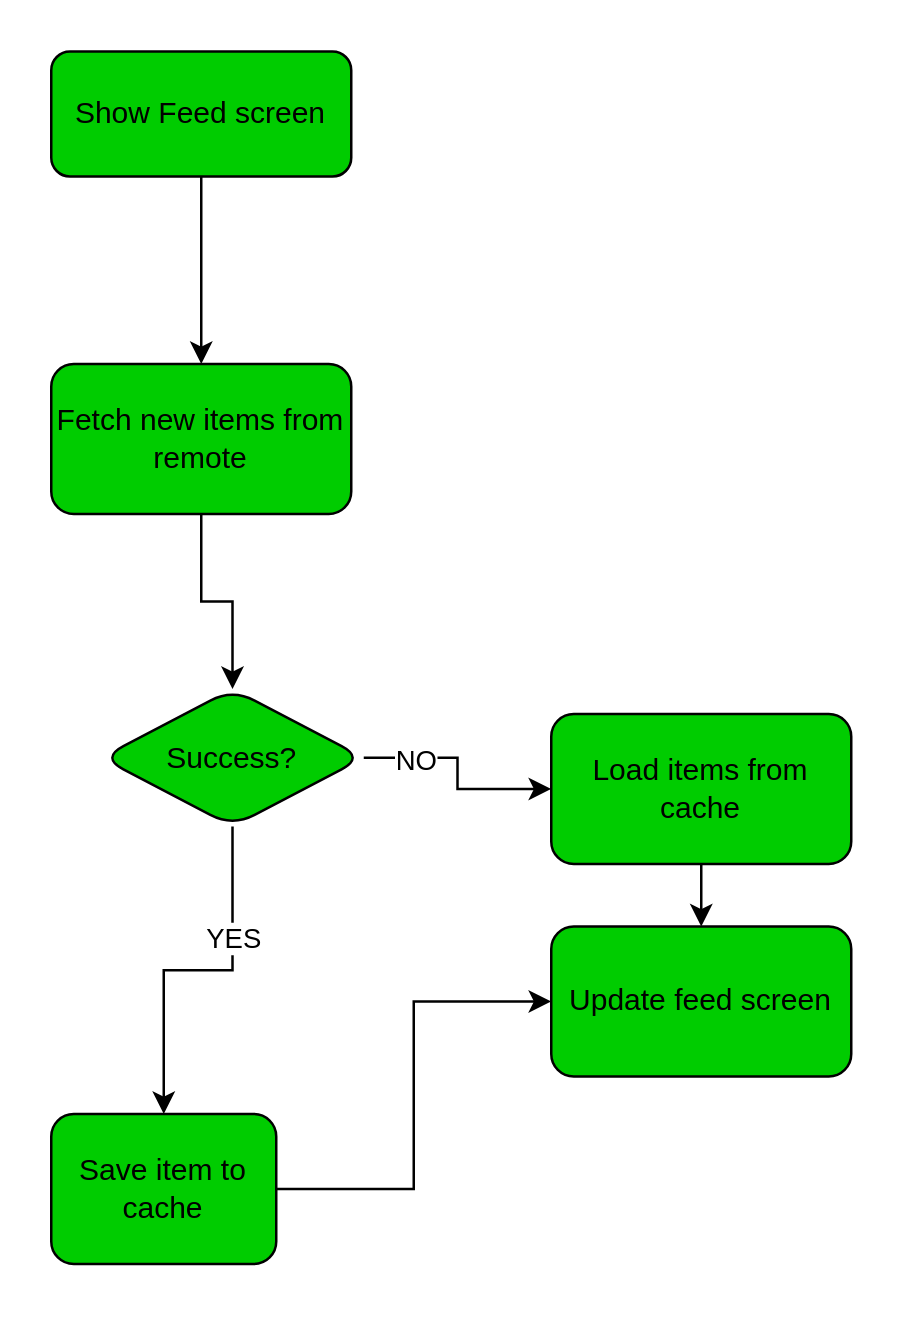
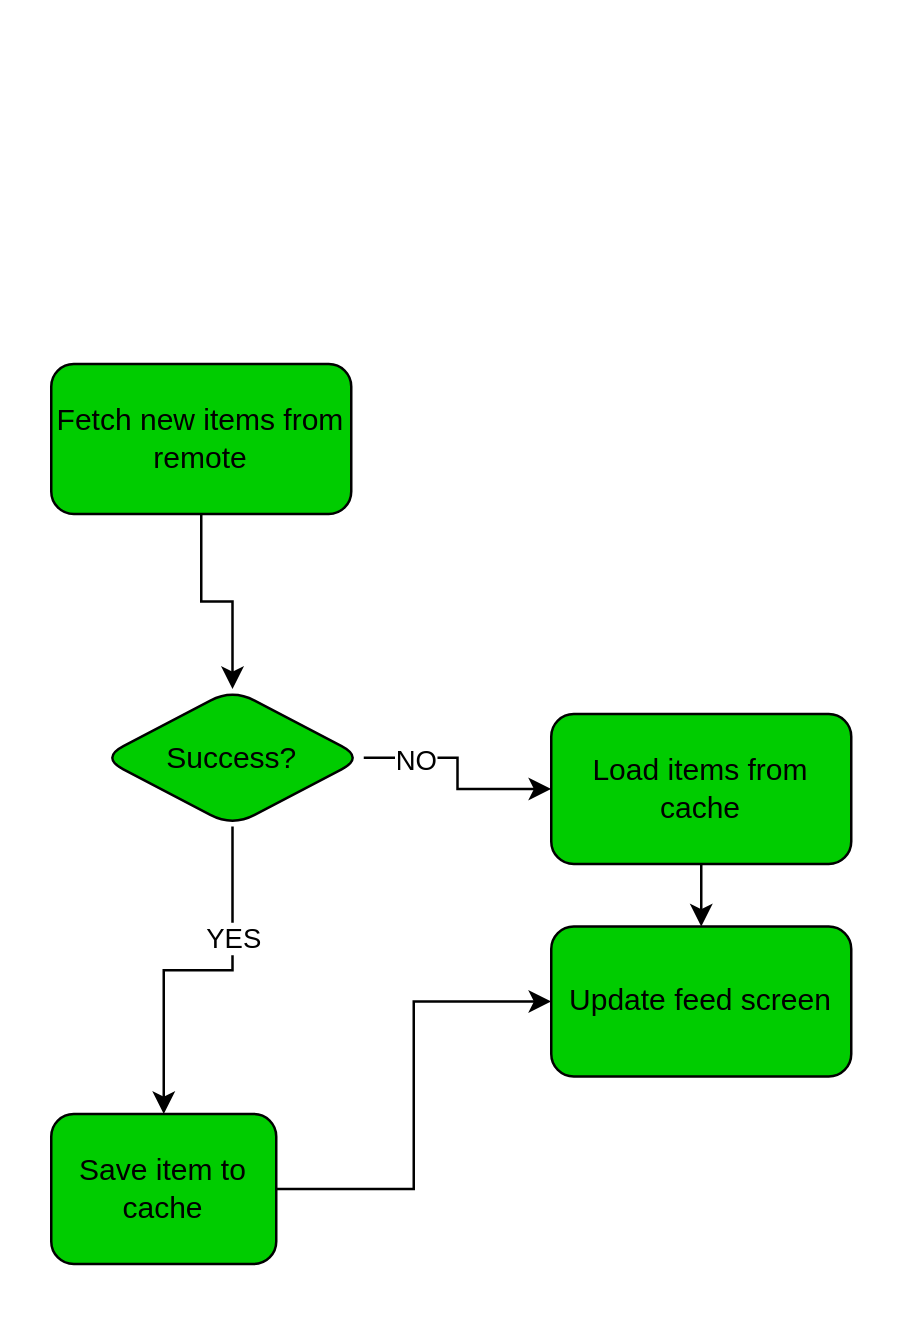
(201, 114) -> none
(201, 262) -> none
